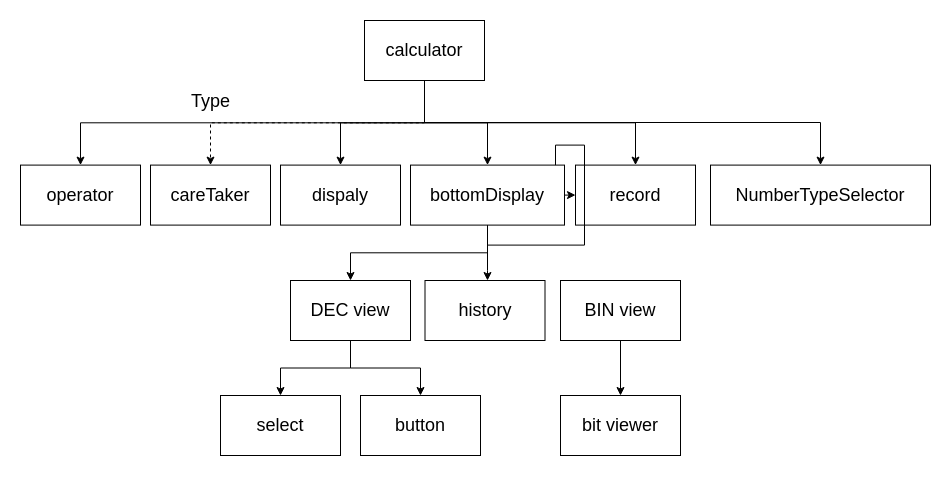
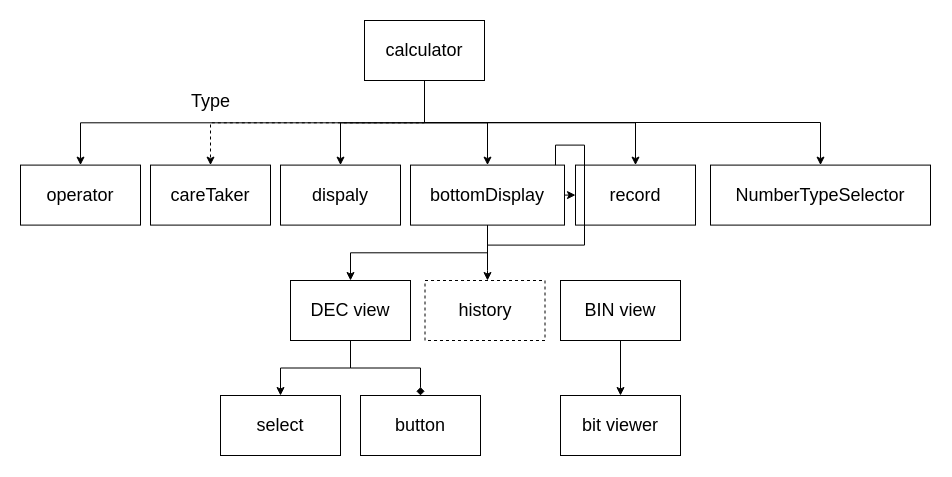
(485, 311) -> (485, 311)
(421, 387) -> (421, 387)
